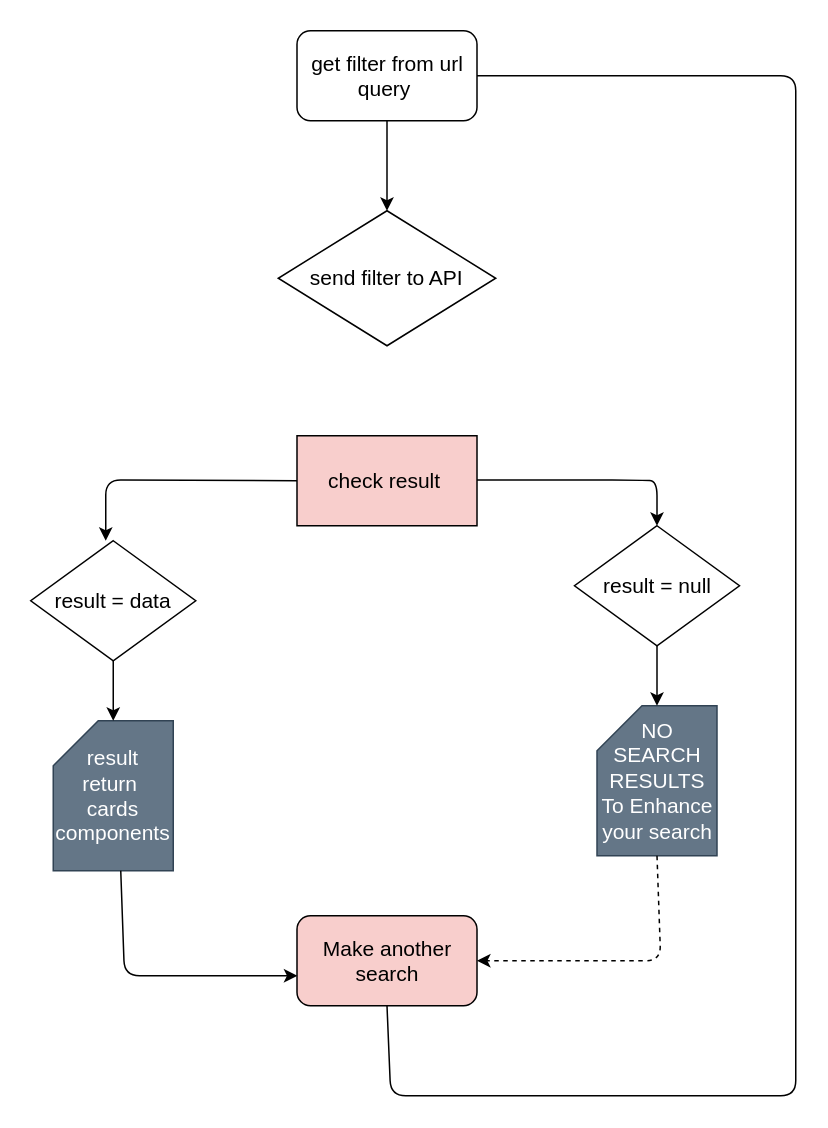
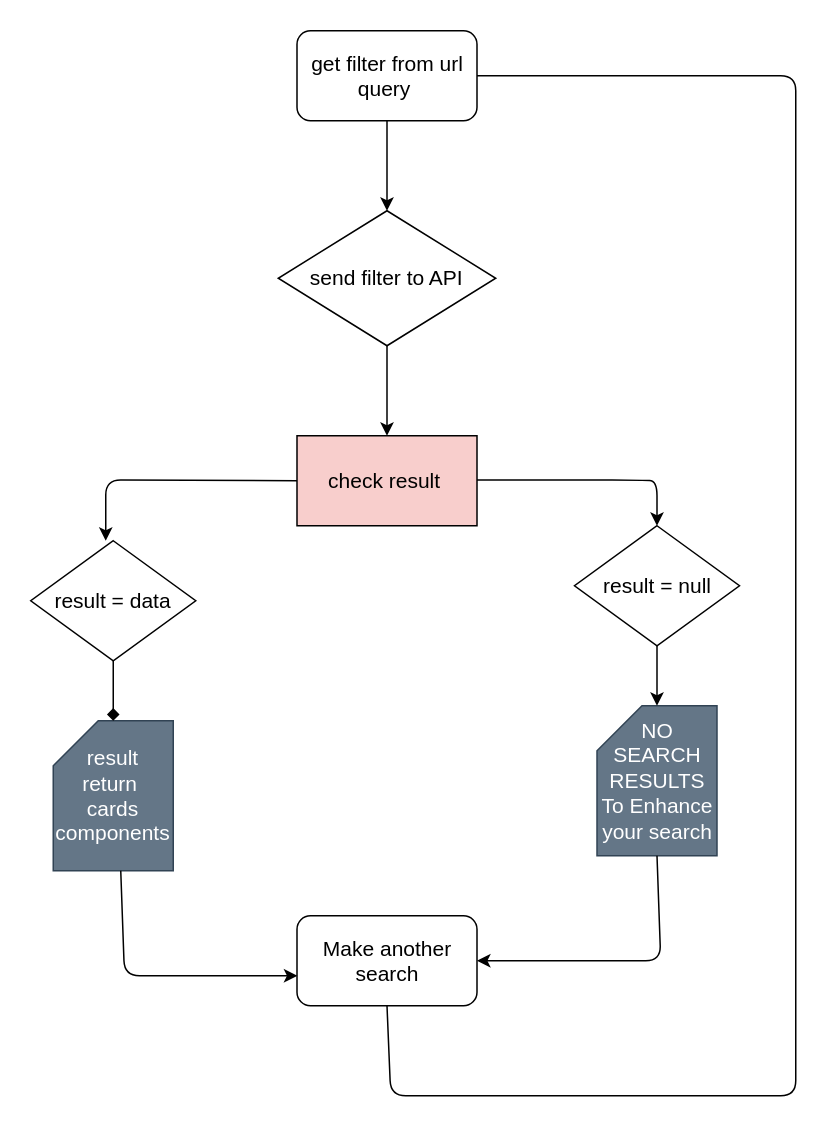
none -> (387, 386)
(113, 709) -> (113, 708)
(387, 961) -> (387, 961)
(621, 961) -> (621, 961)
